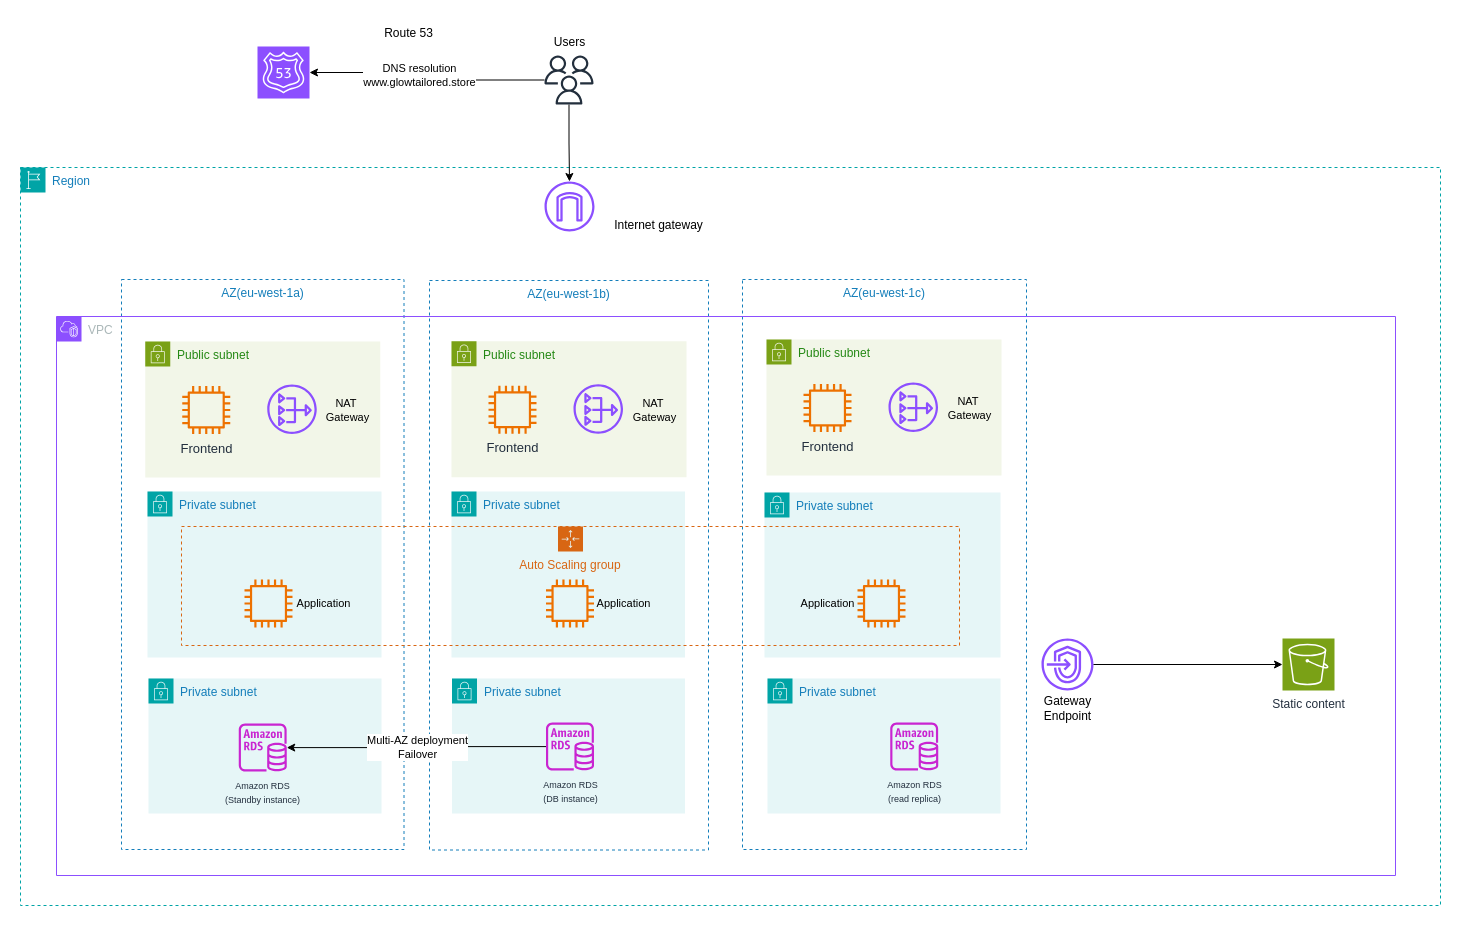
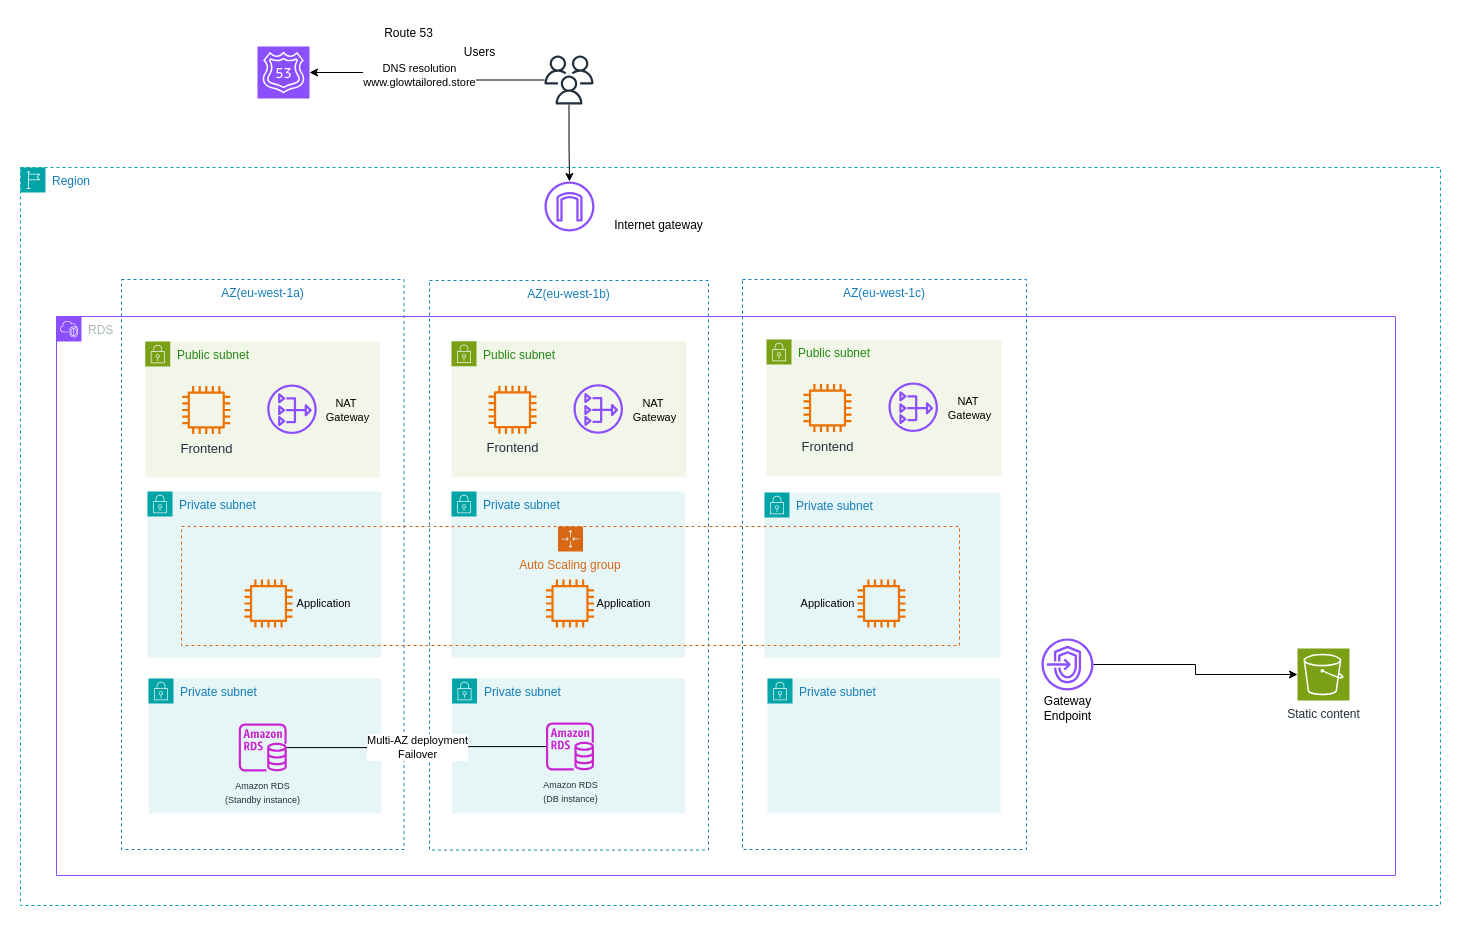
(569, 43) -> (479, 53)
(99, 331) -> (99, 331)
(1309, 665) -> (1324, 675)
(914, 747) -> none
(295, 748) -> (292, 748)
